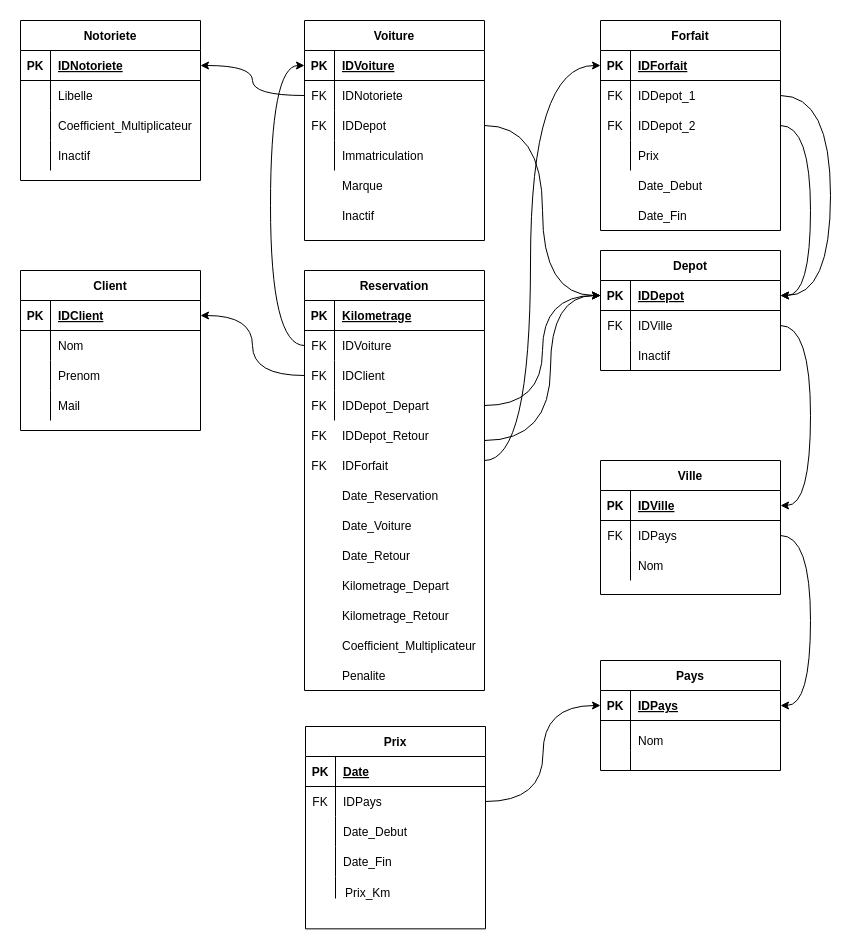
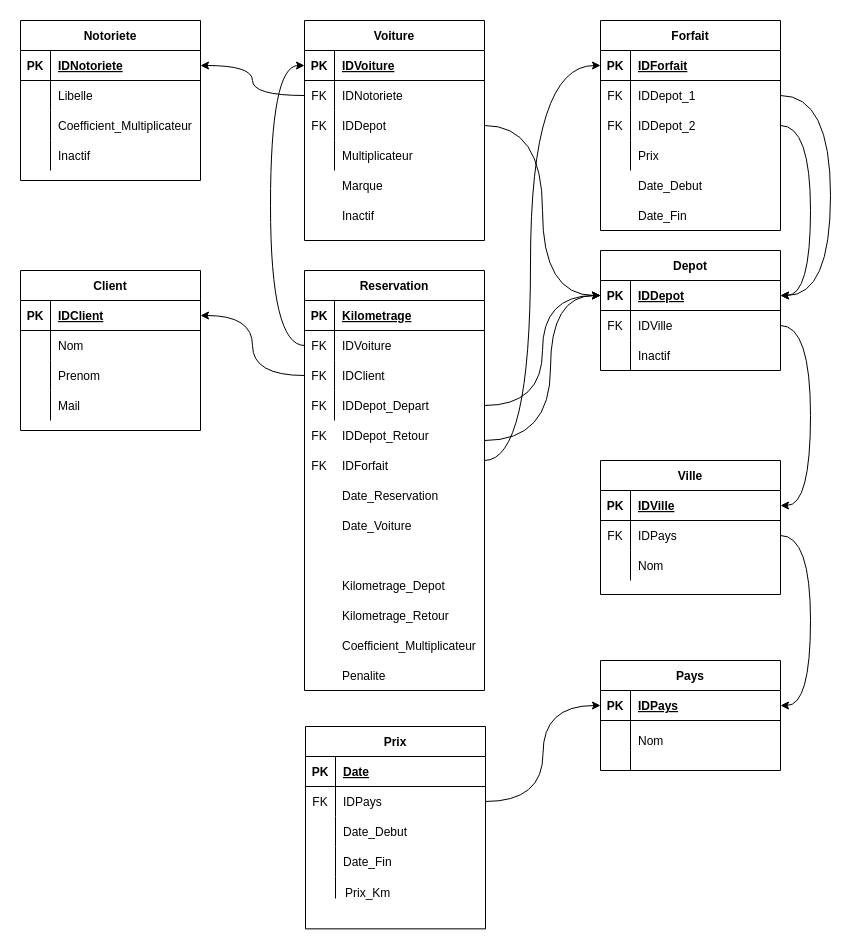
(388, 156) -> (383, 156)
(410, 556) -> none
(399, 586) -> (396, 586)
